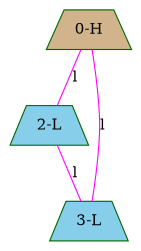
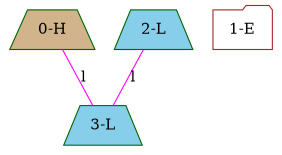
none -> (243, 30)
(69, 78) -> none
